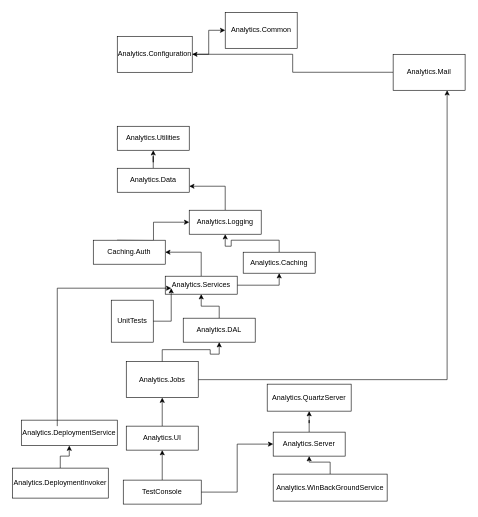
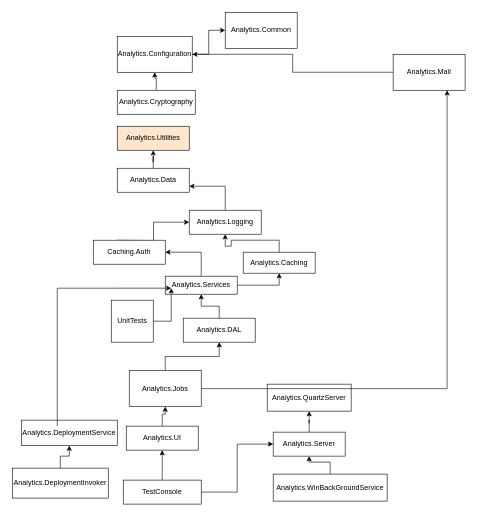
none -> (156, 78)
none -> (156, 102)
(153, 138) -> (153, 138)
(162, 380) -> (165, 389)
